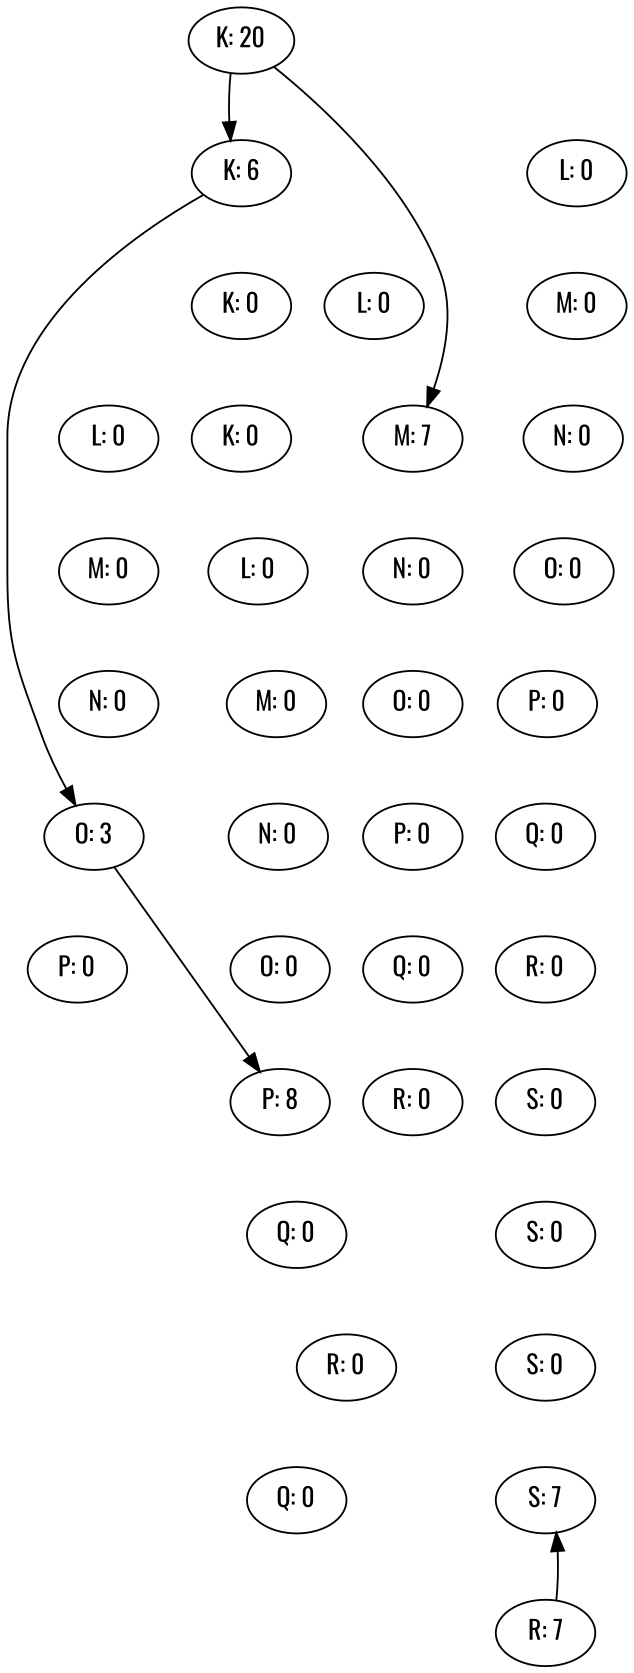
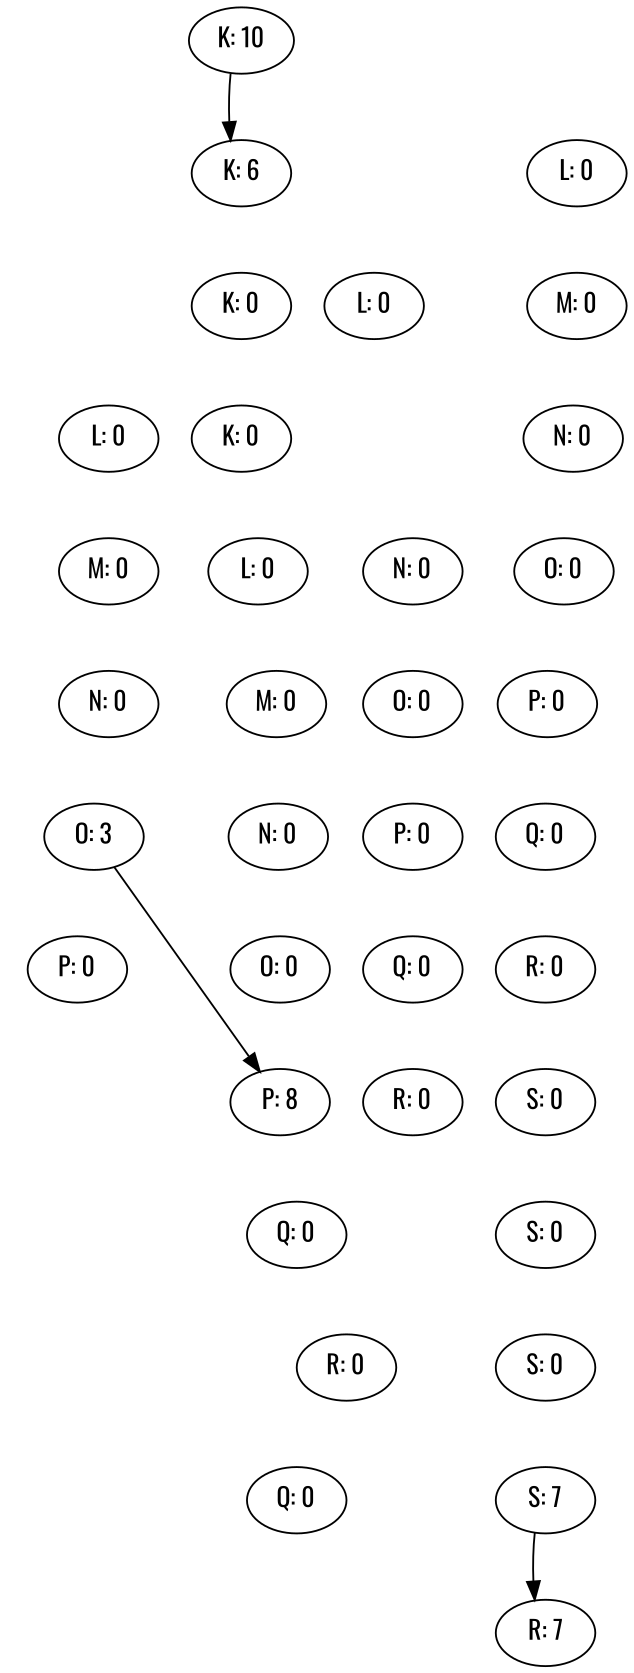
(241, 41) -> (241, 41)
(413, 439) -> none
(7, 456) -> none
(558, 1576) -> (533, 1557)
